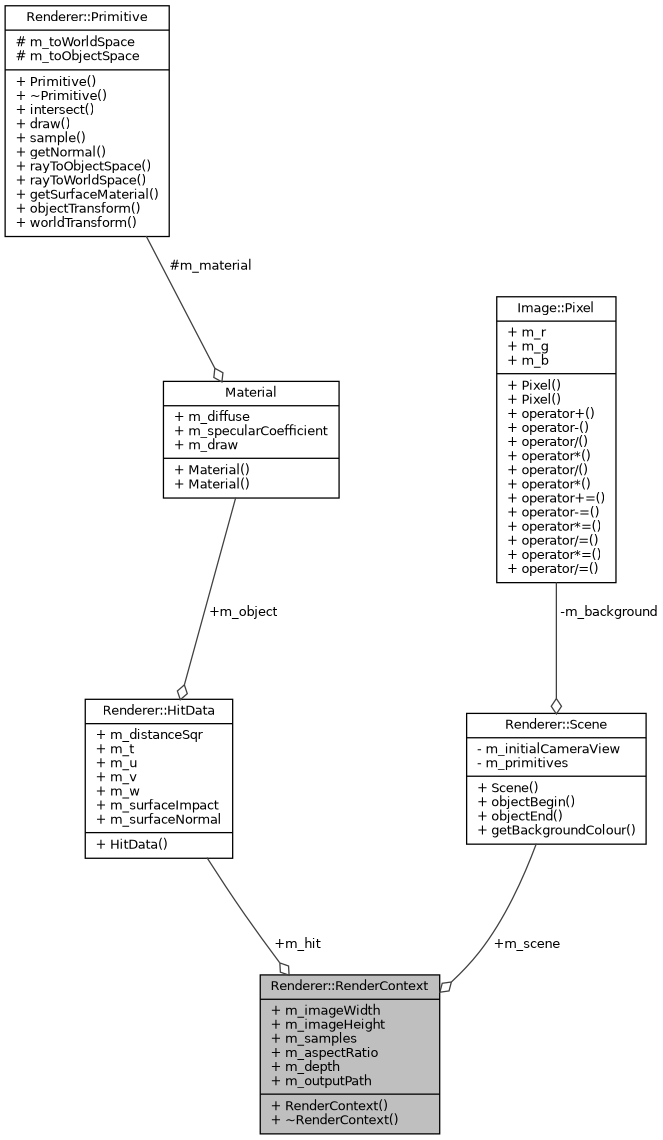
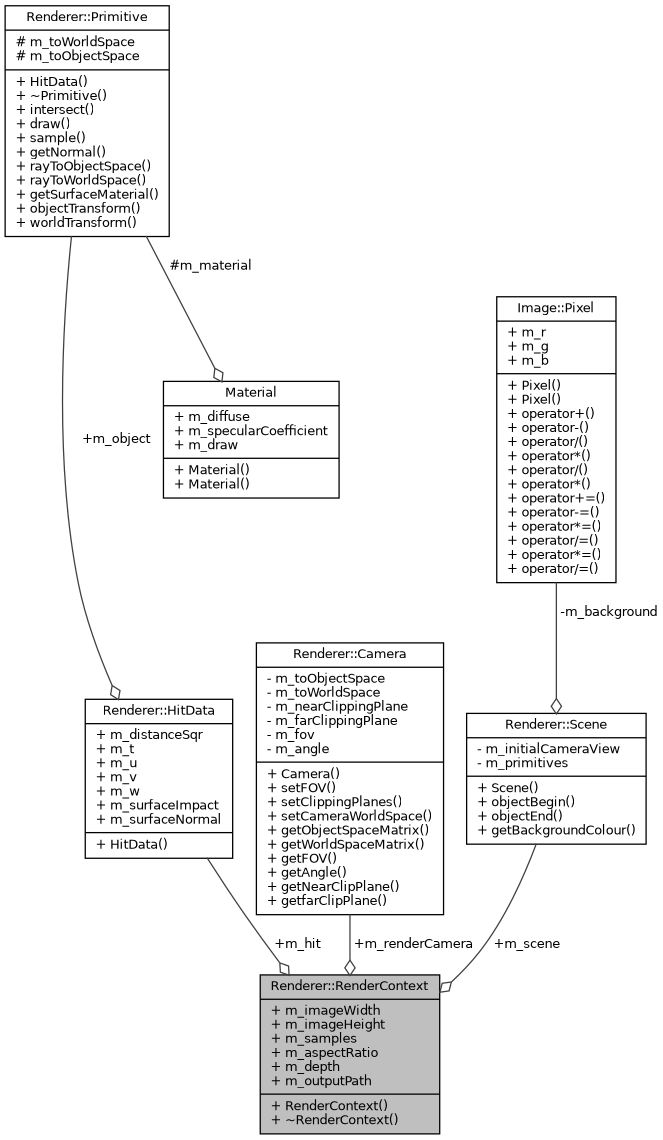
(56, 82) -> (52, 82)
(210, 591) -> (64, 464)
none -> (350, 779)
